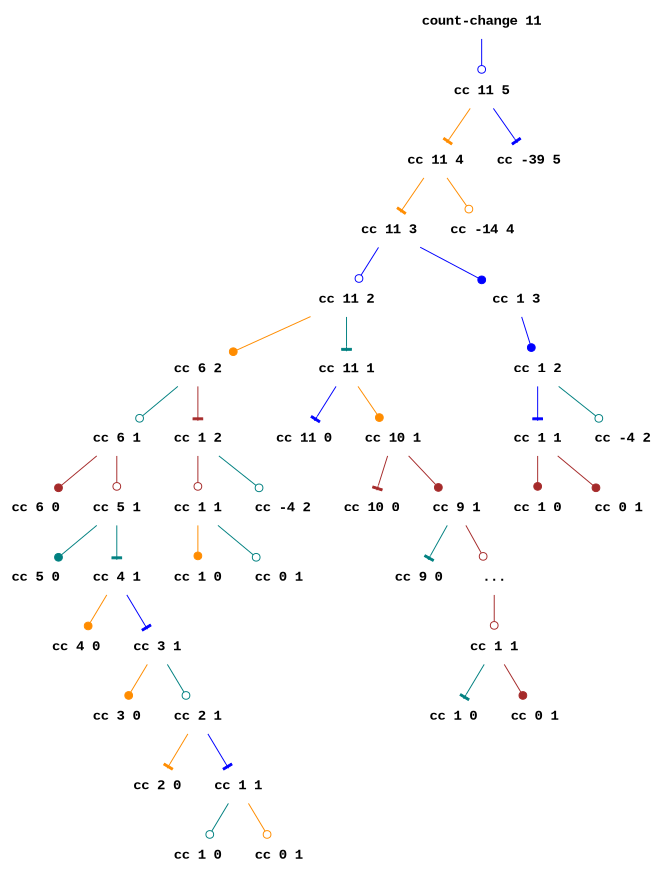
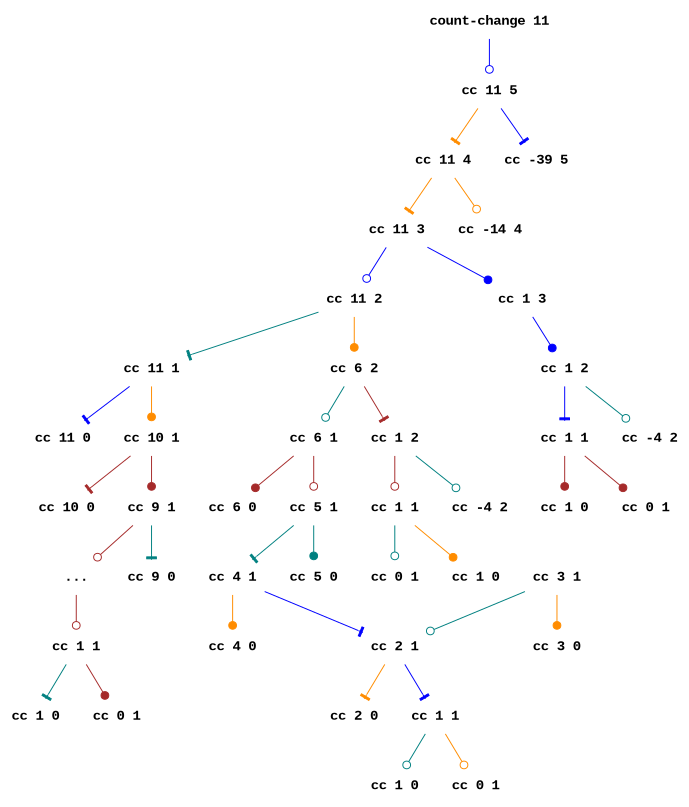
(136, 610) -> (311, 611)
